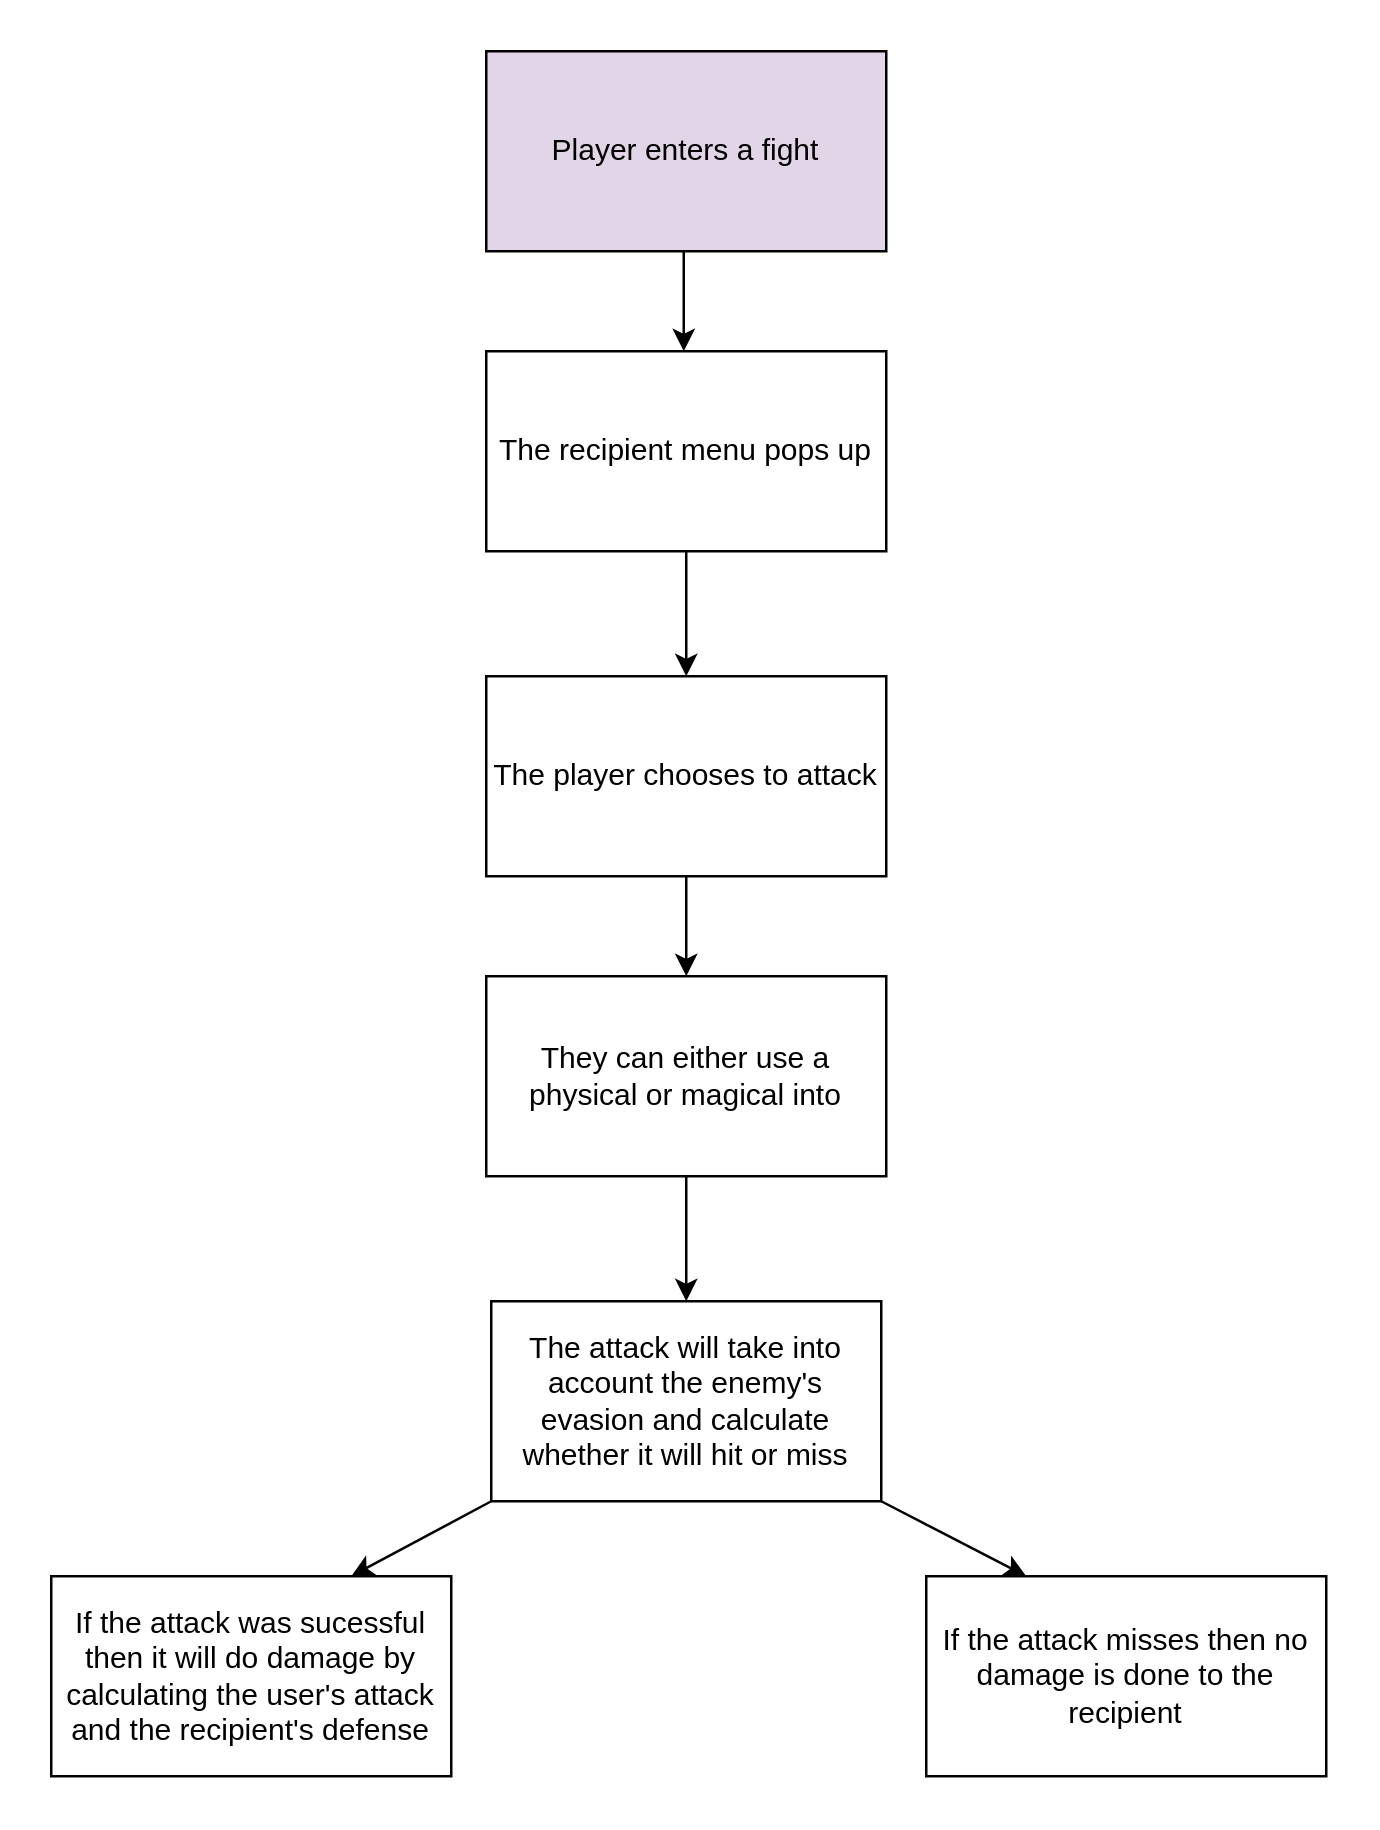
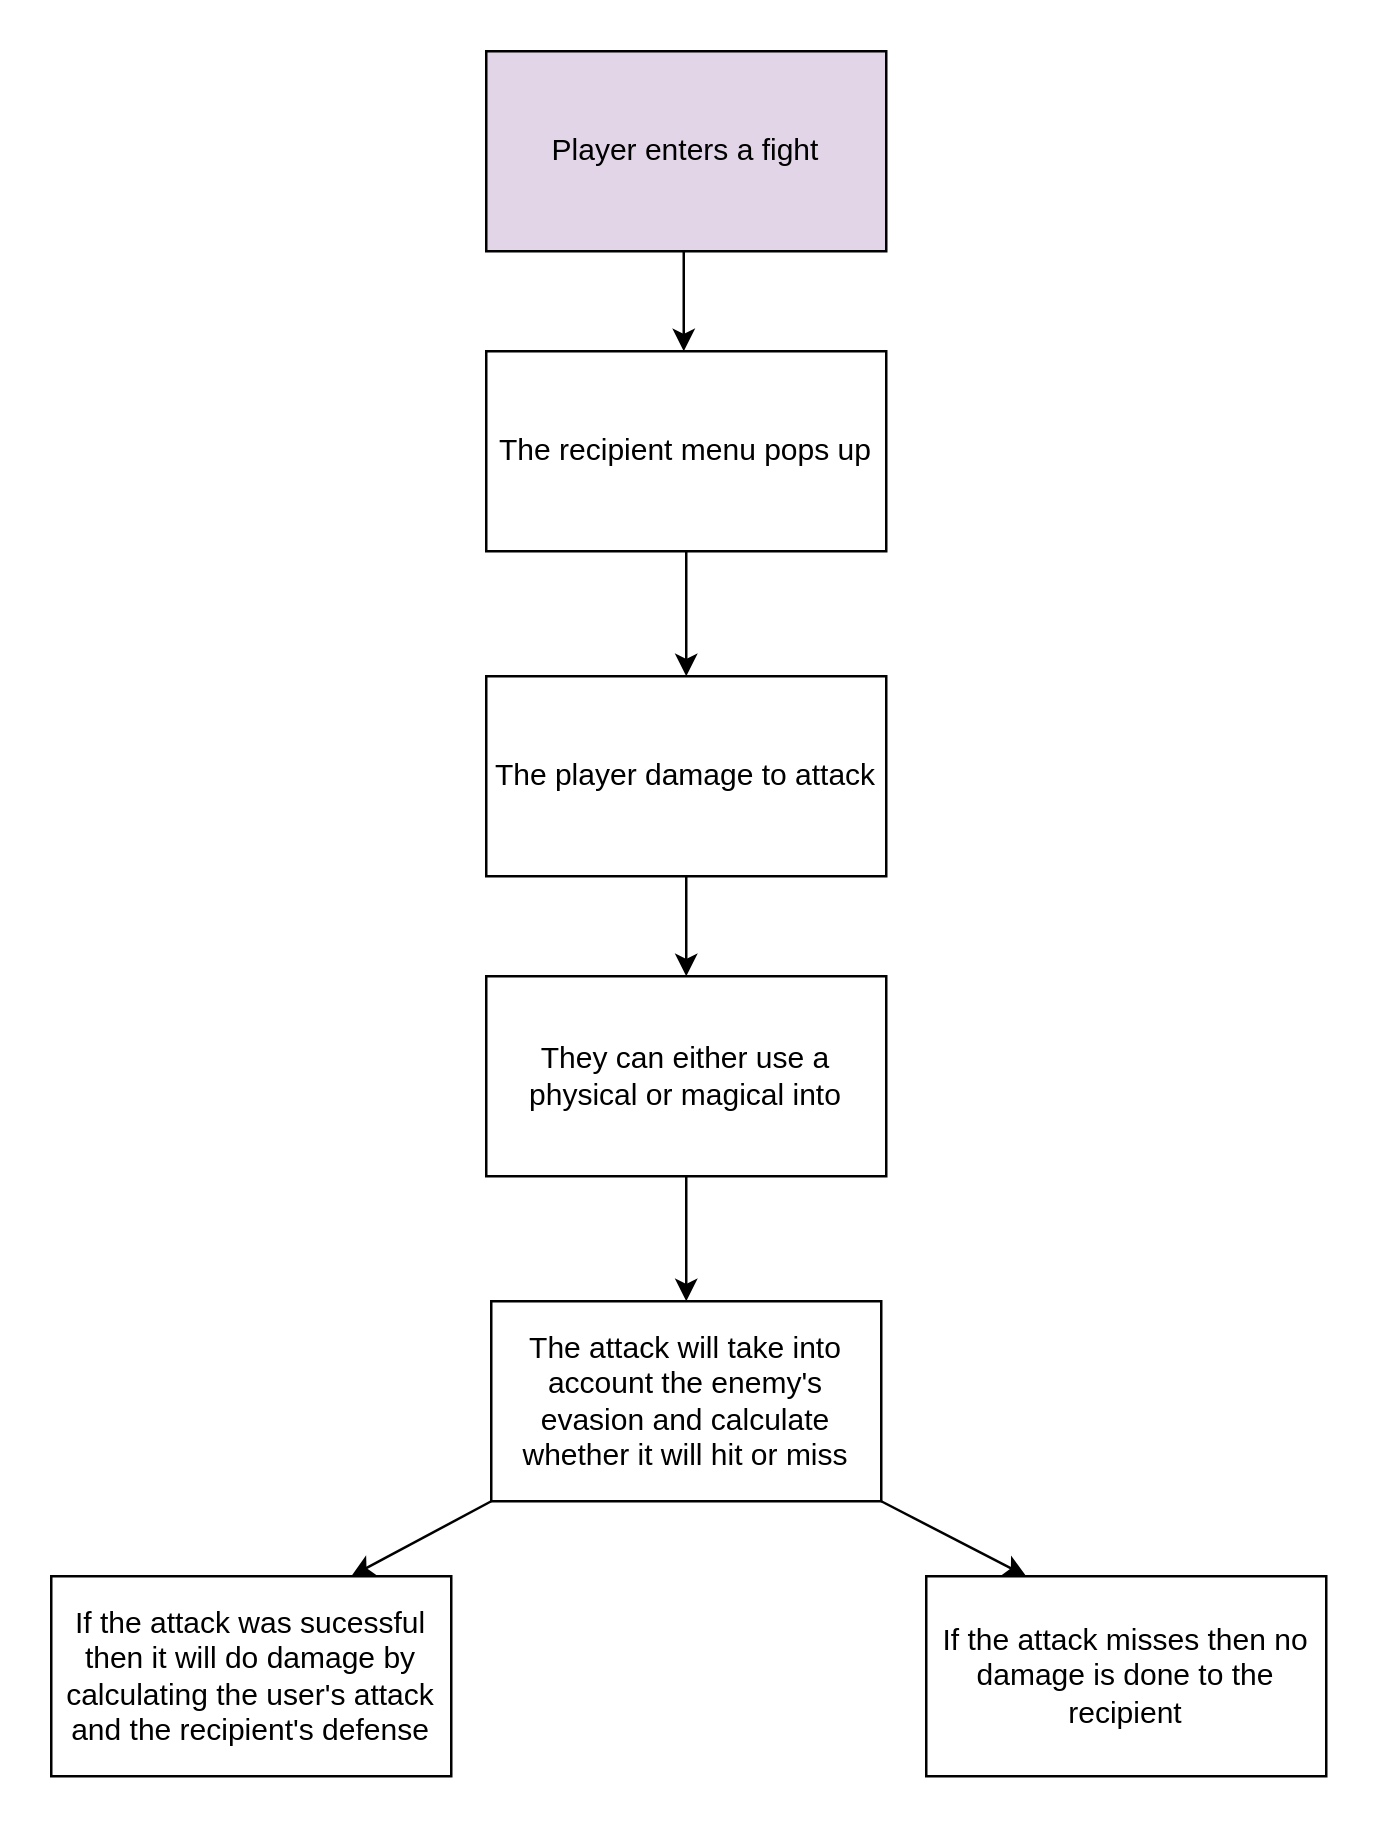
(686, 776) -> (686, 776)
